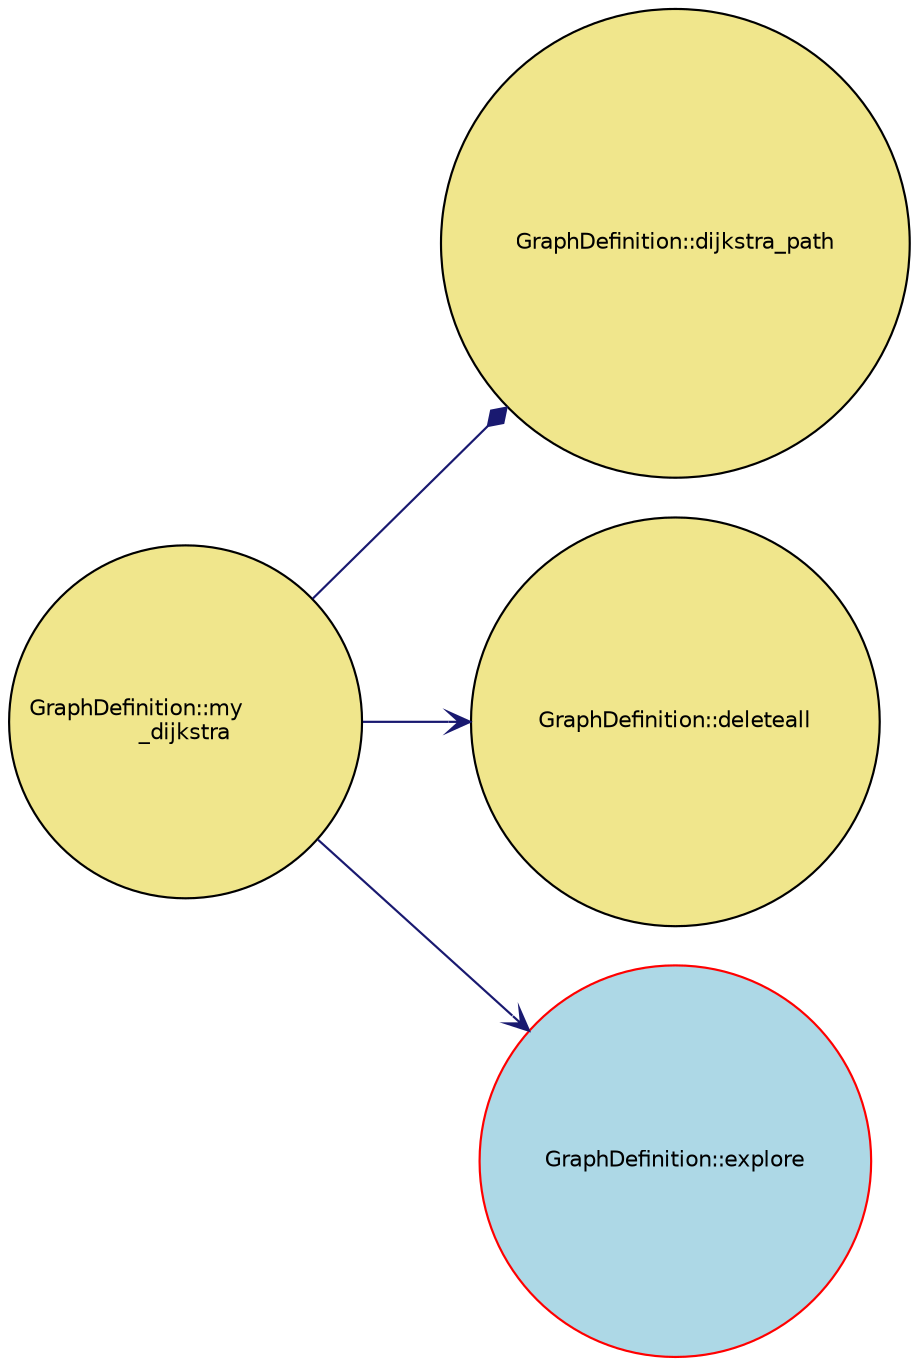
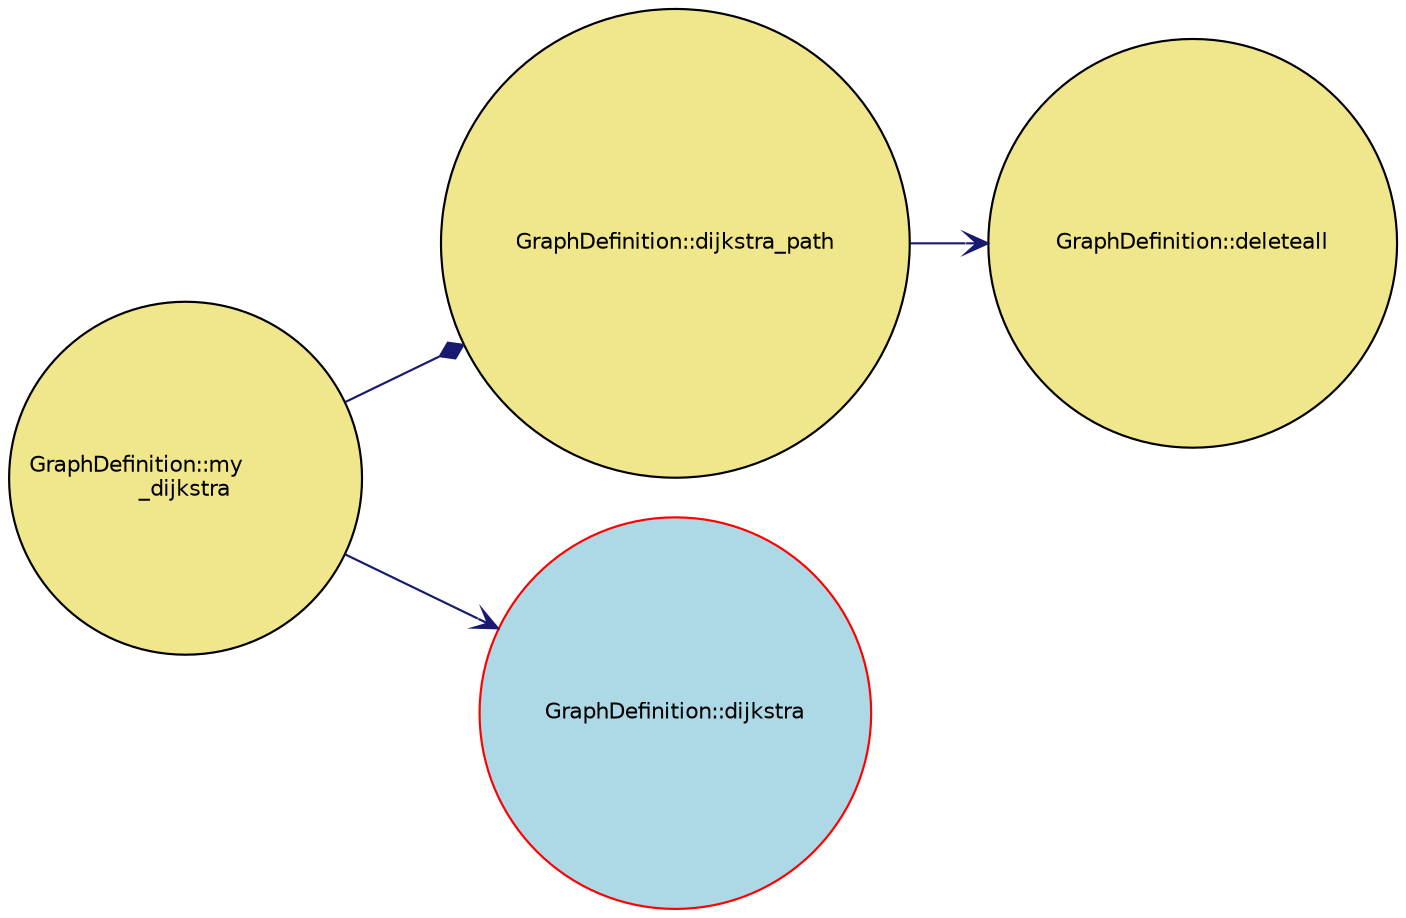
(406, 722) -> (938, 243)
(675, 1161) -> (675, 713)
